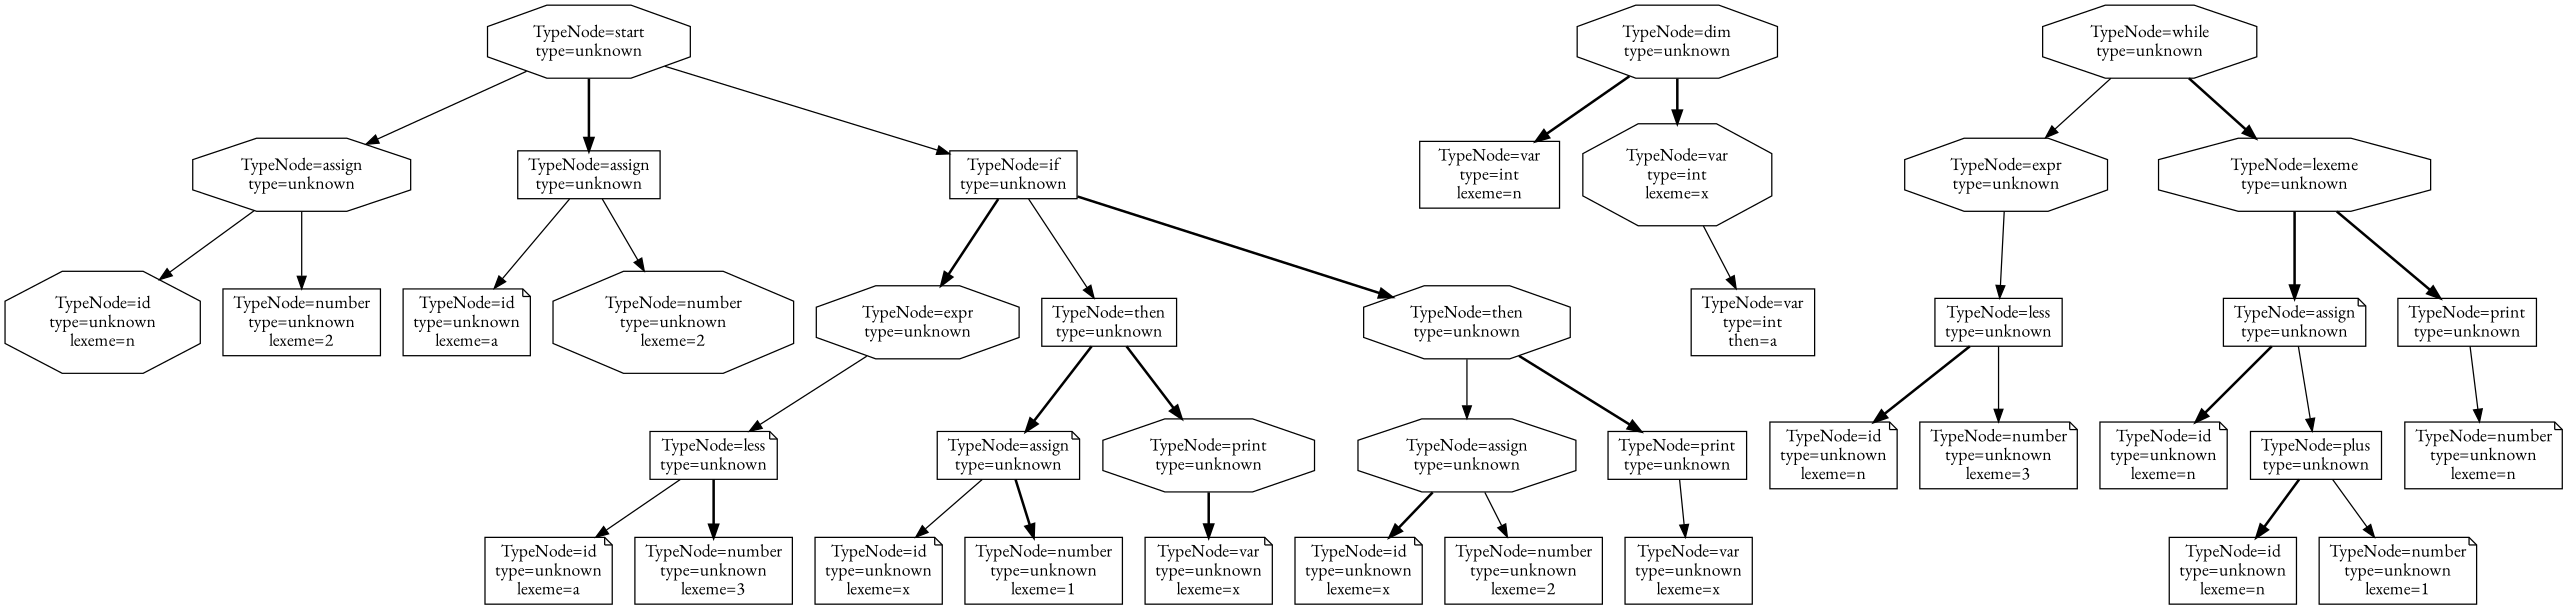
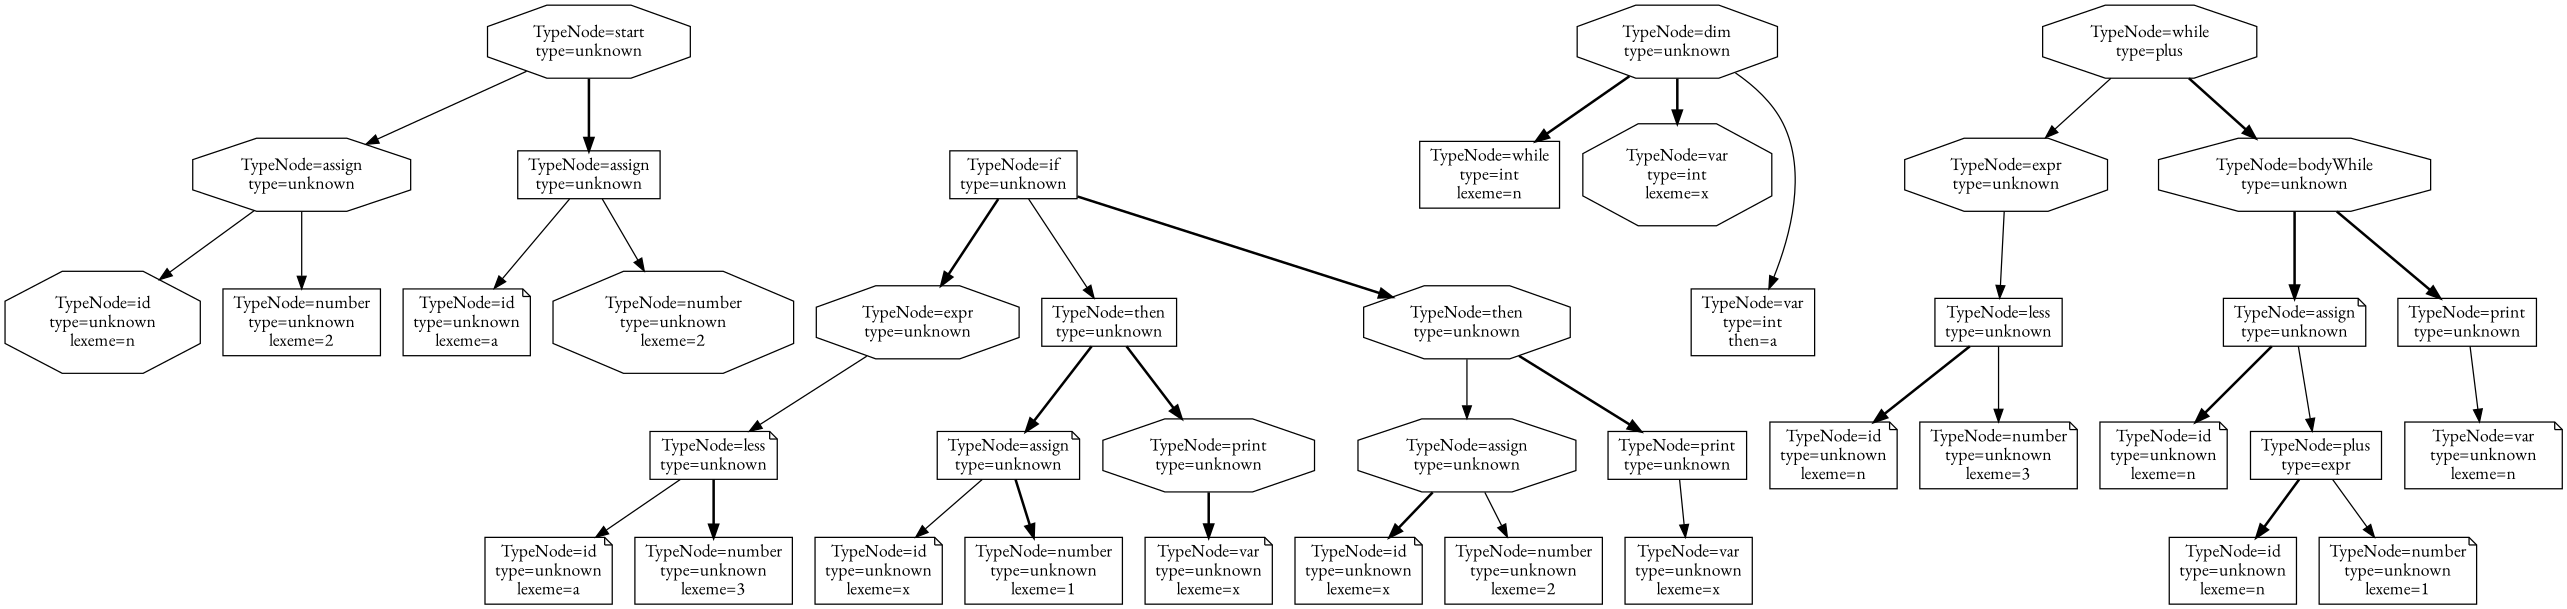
(2150, 42) -> (2150, 42)
(801, 108) -> none
(1490, 175) -> (1490, 175)
(2295, 175) -> (2295, 175)
(1717, 252) -> (1794, 166)
(2316, 455) -> (2316, 455)
(2484, 455) -> (2484, 455)
